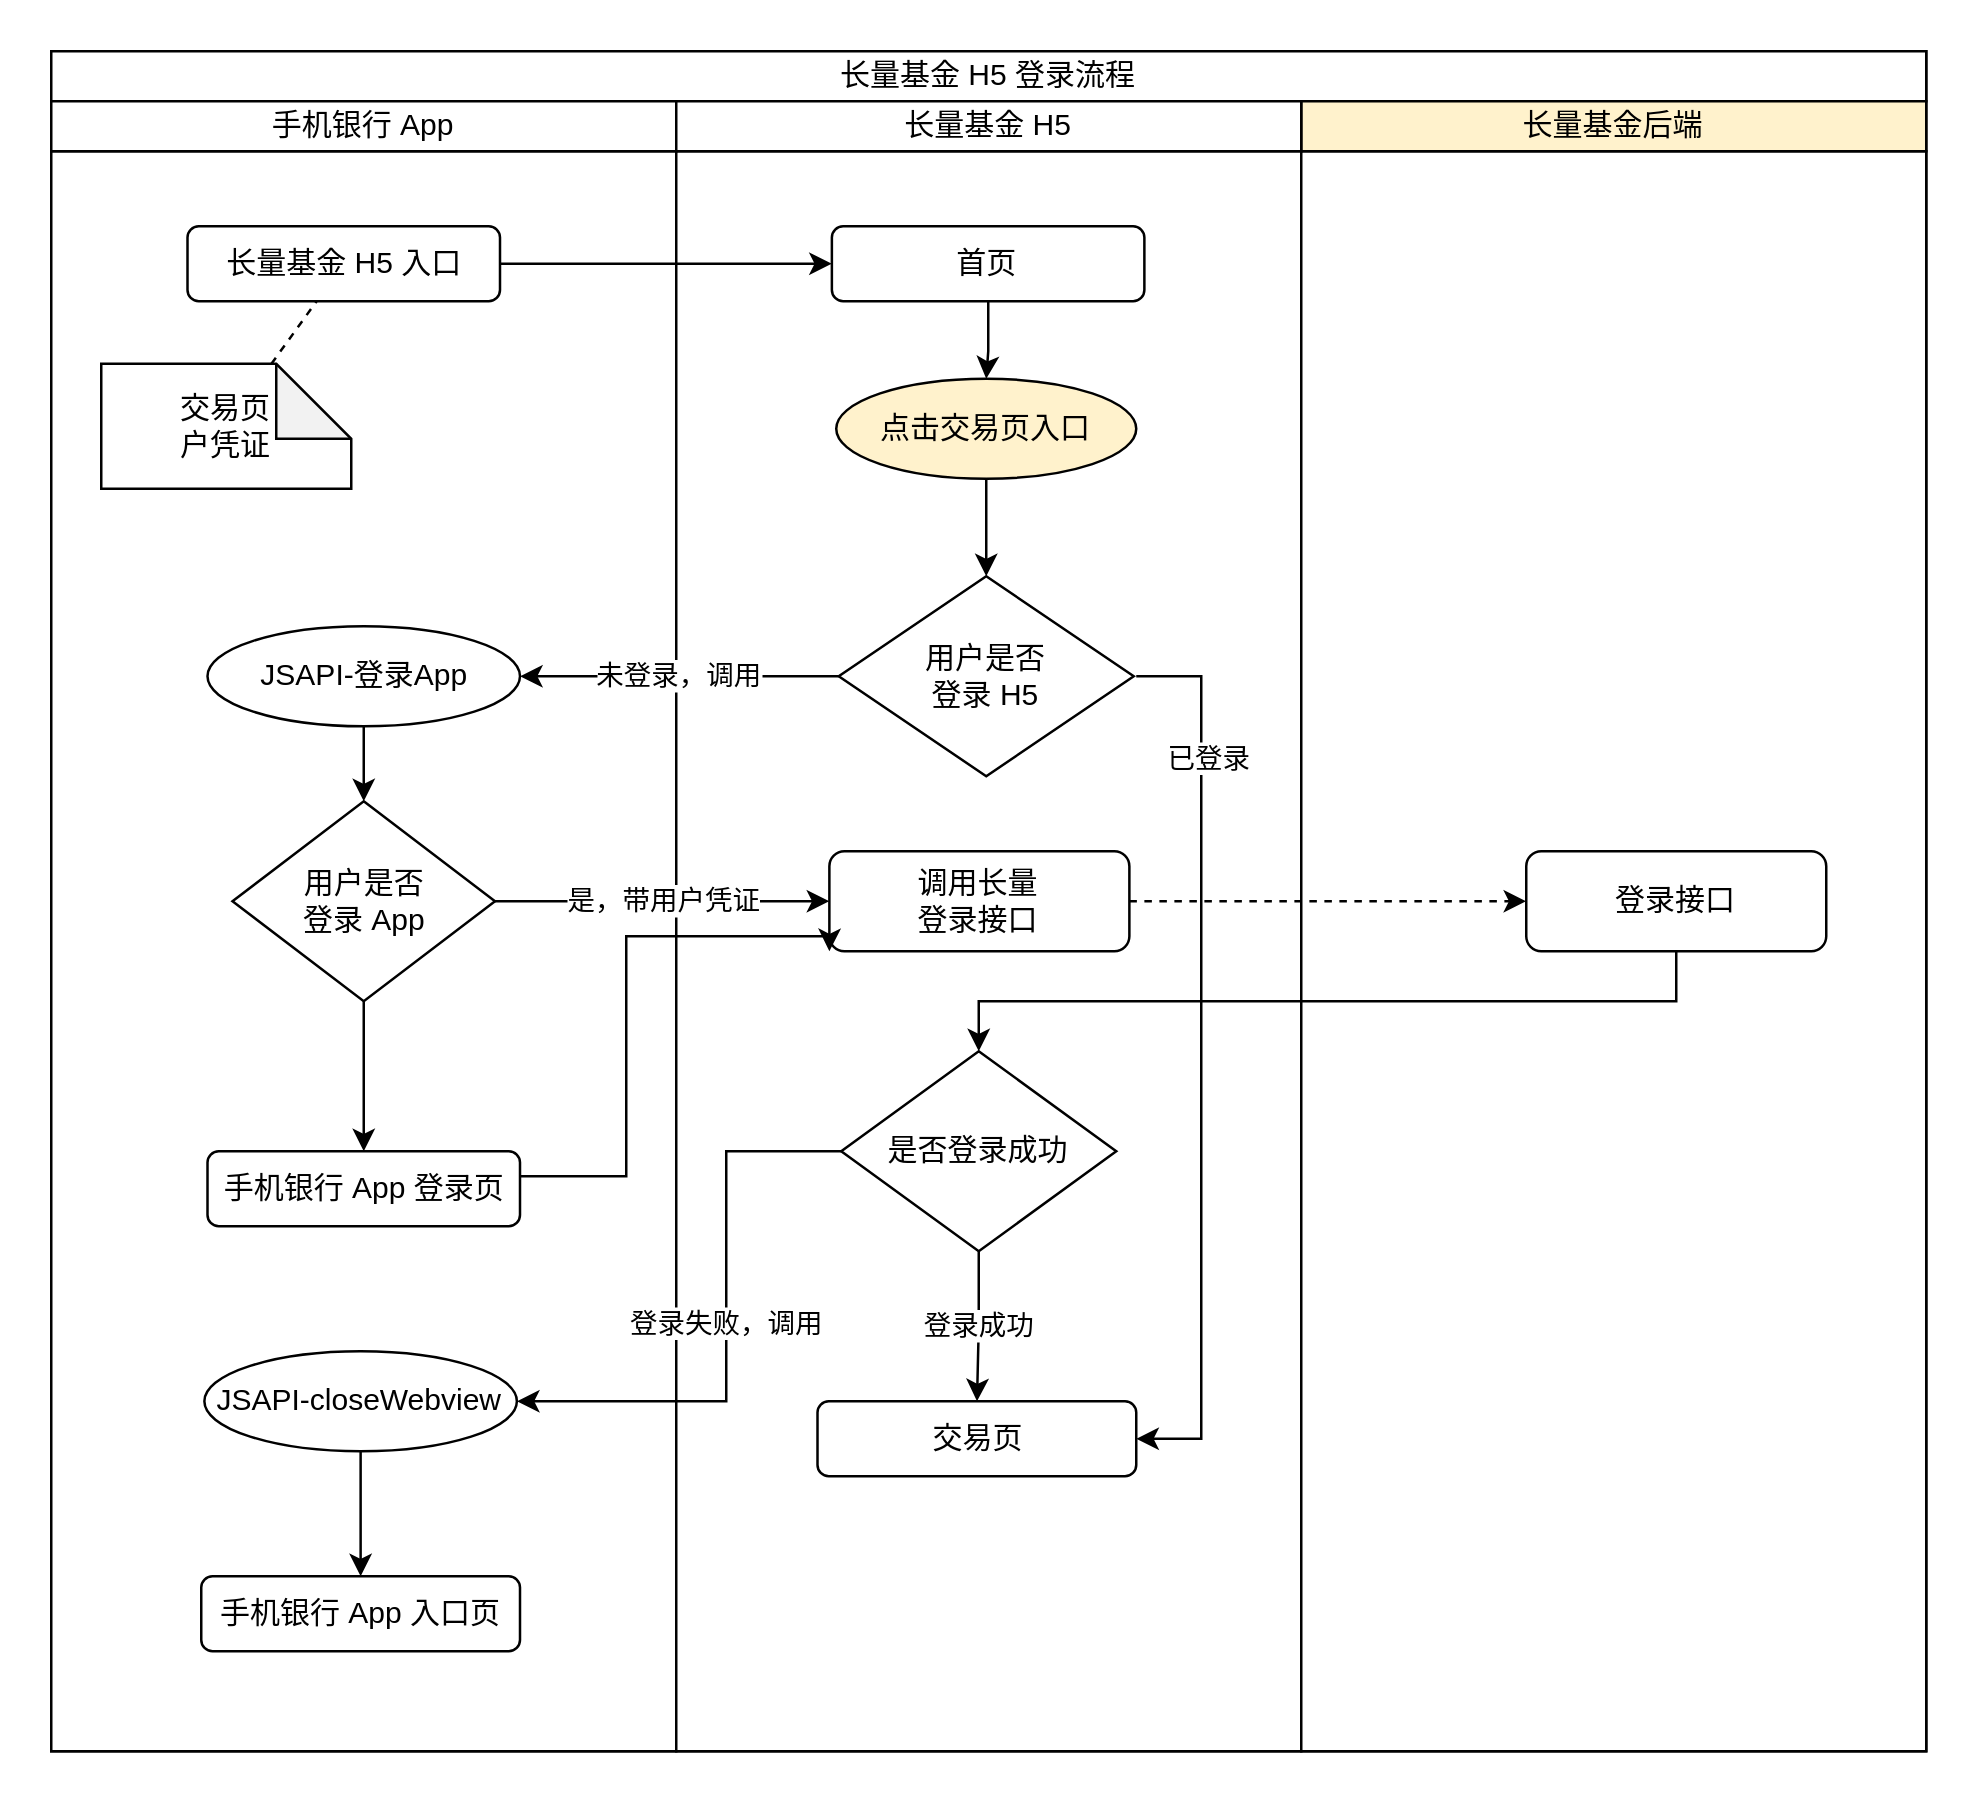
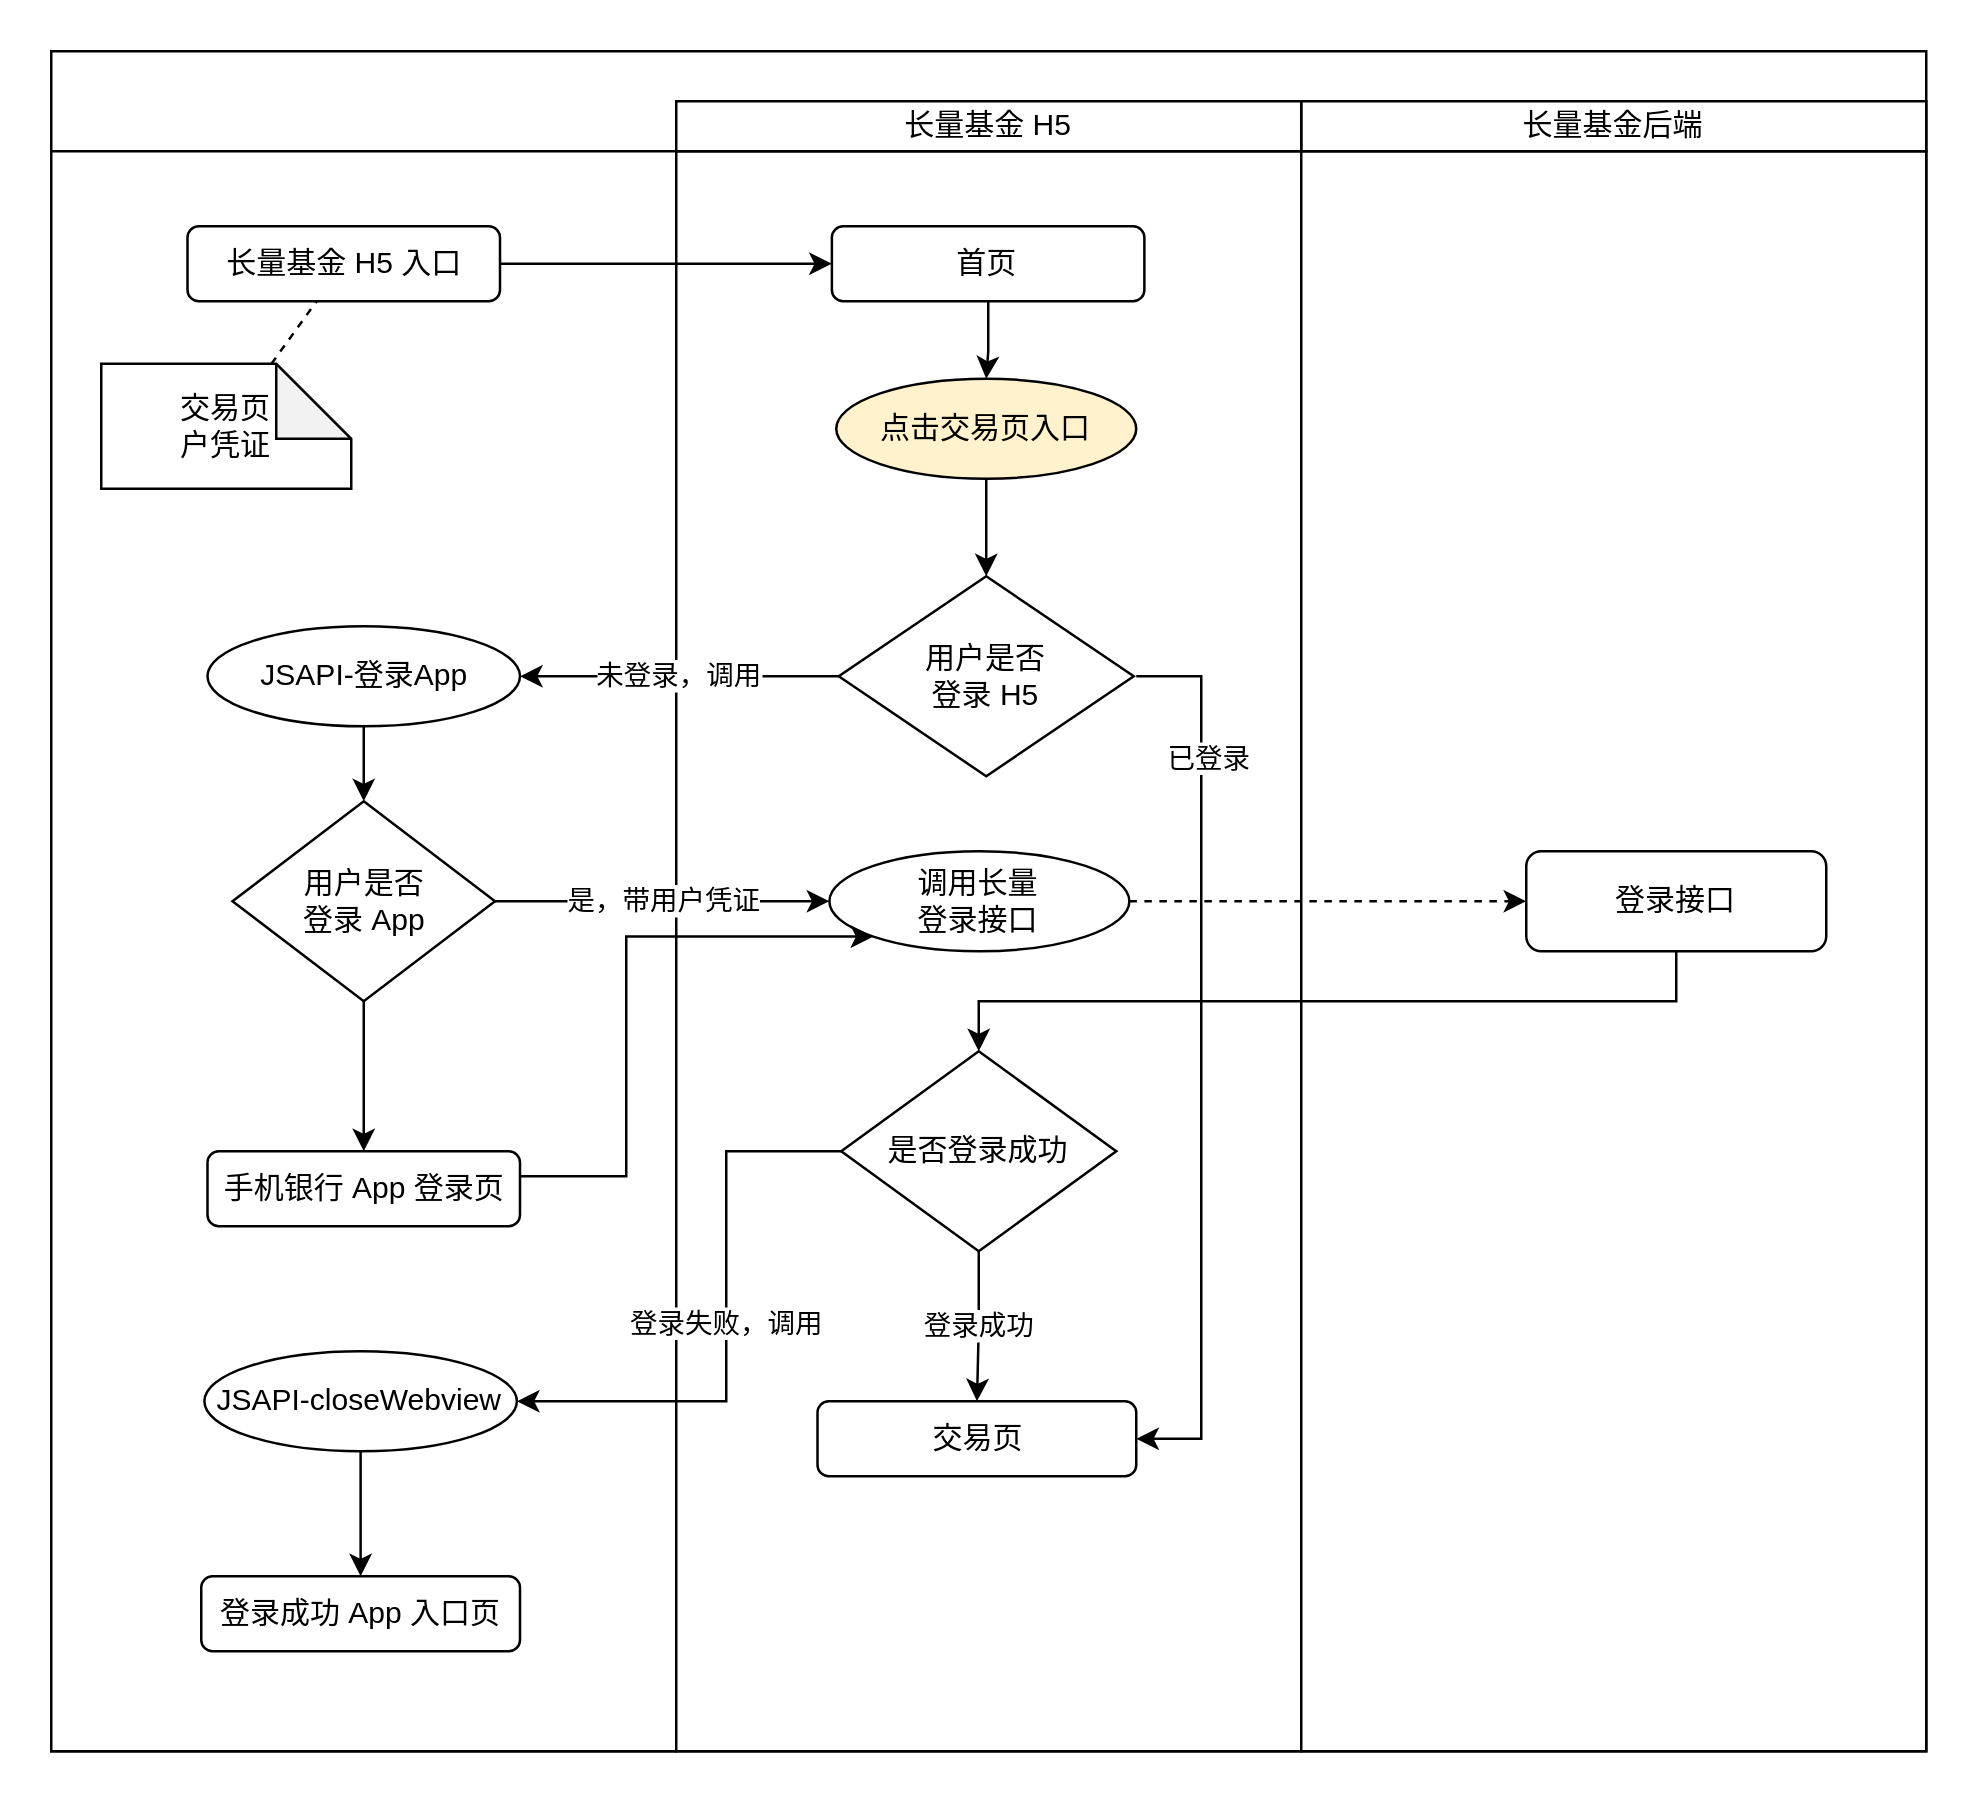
(989, 76) -> none
(364, 126) -> none
(1614, 126) -> (1614, 126)
(979, 901) -> (979, 901)
(361, 1614) -> (361, 1614)
